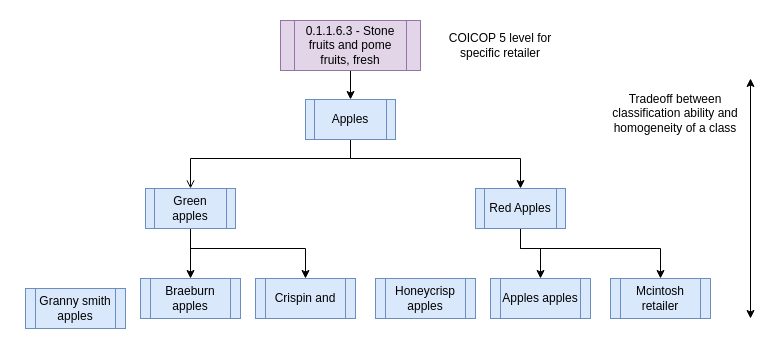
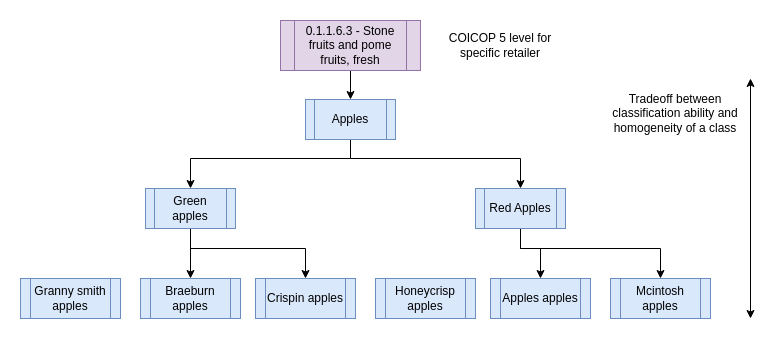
(191, 182) -> (191, 180)
(306, 299) -> (306, 299)
(661, 299) -> (661, 299)
(76, 309) -> (71, 299)
